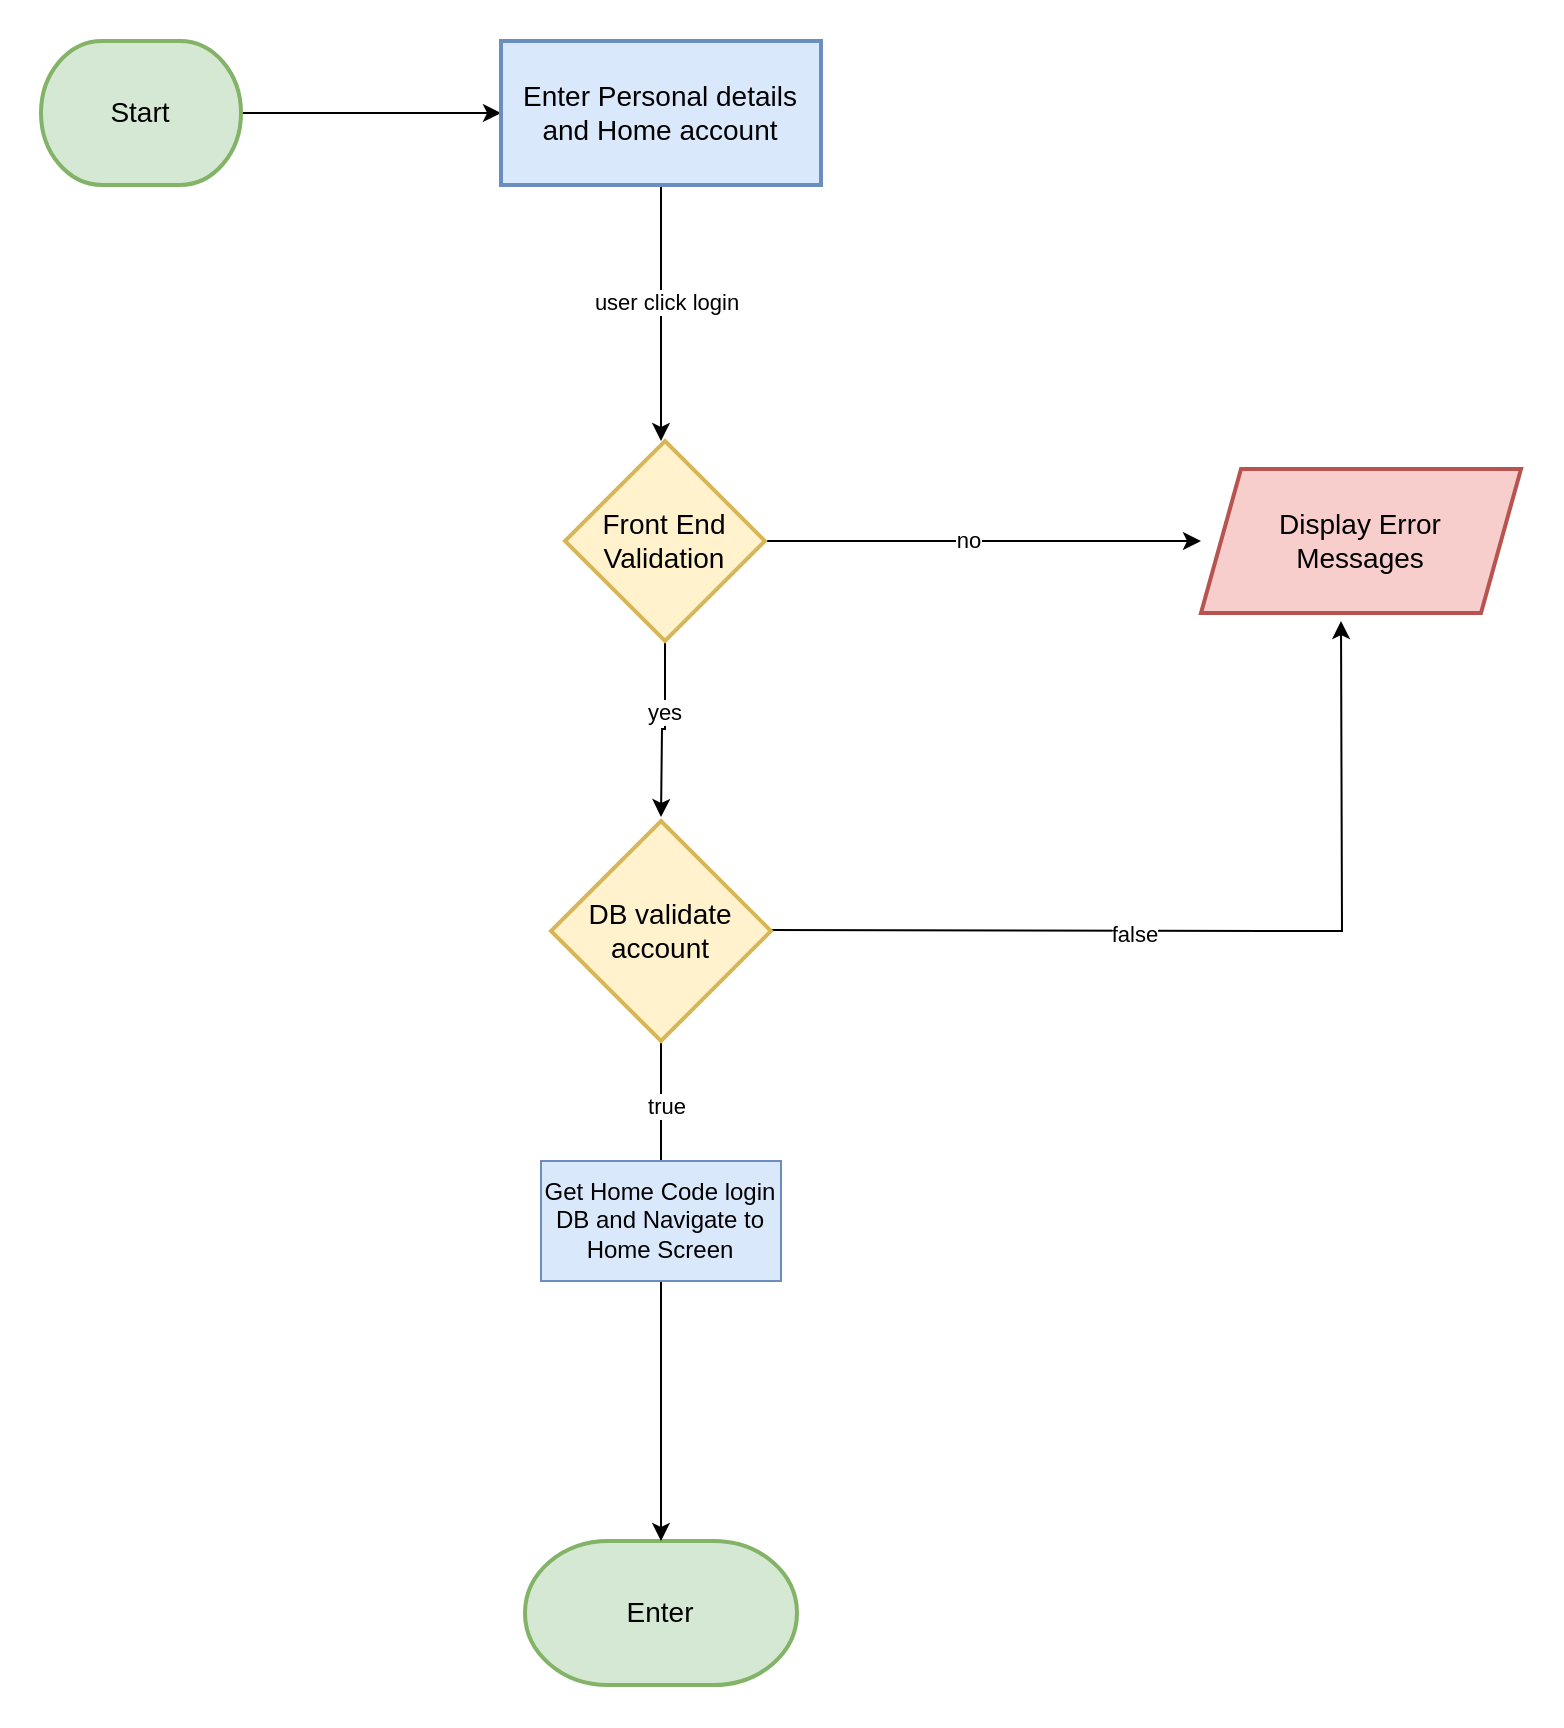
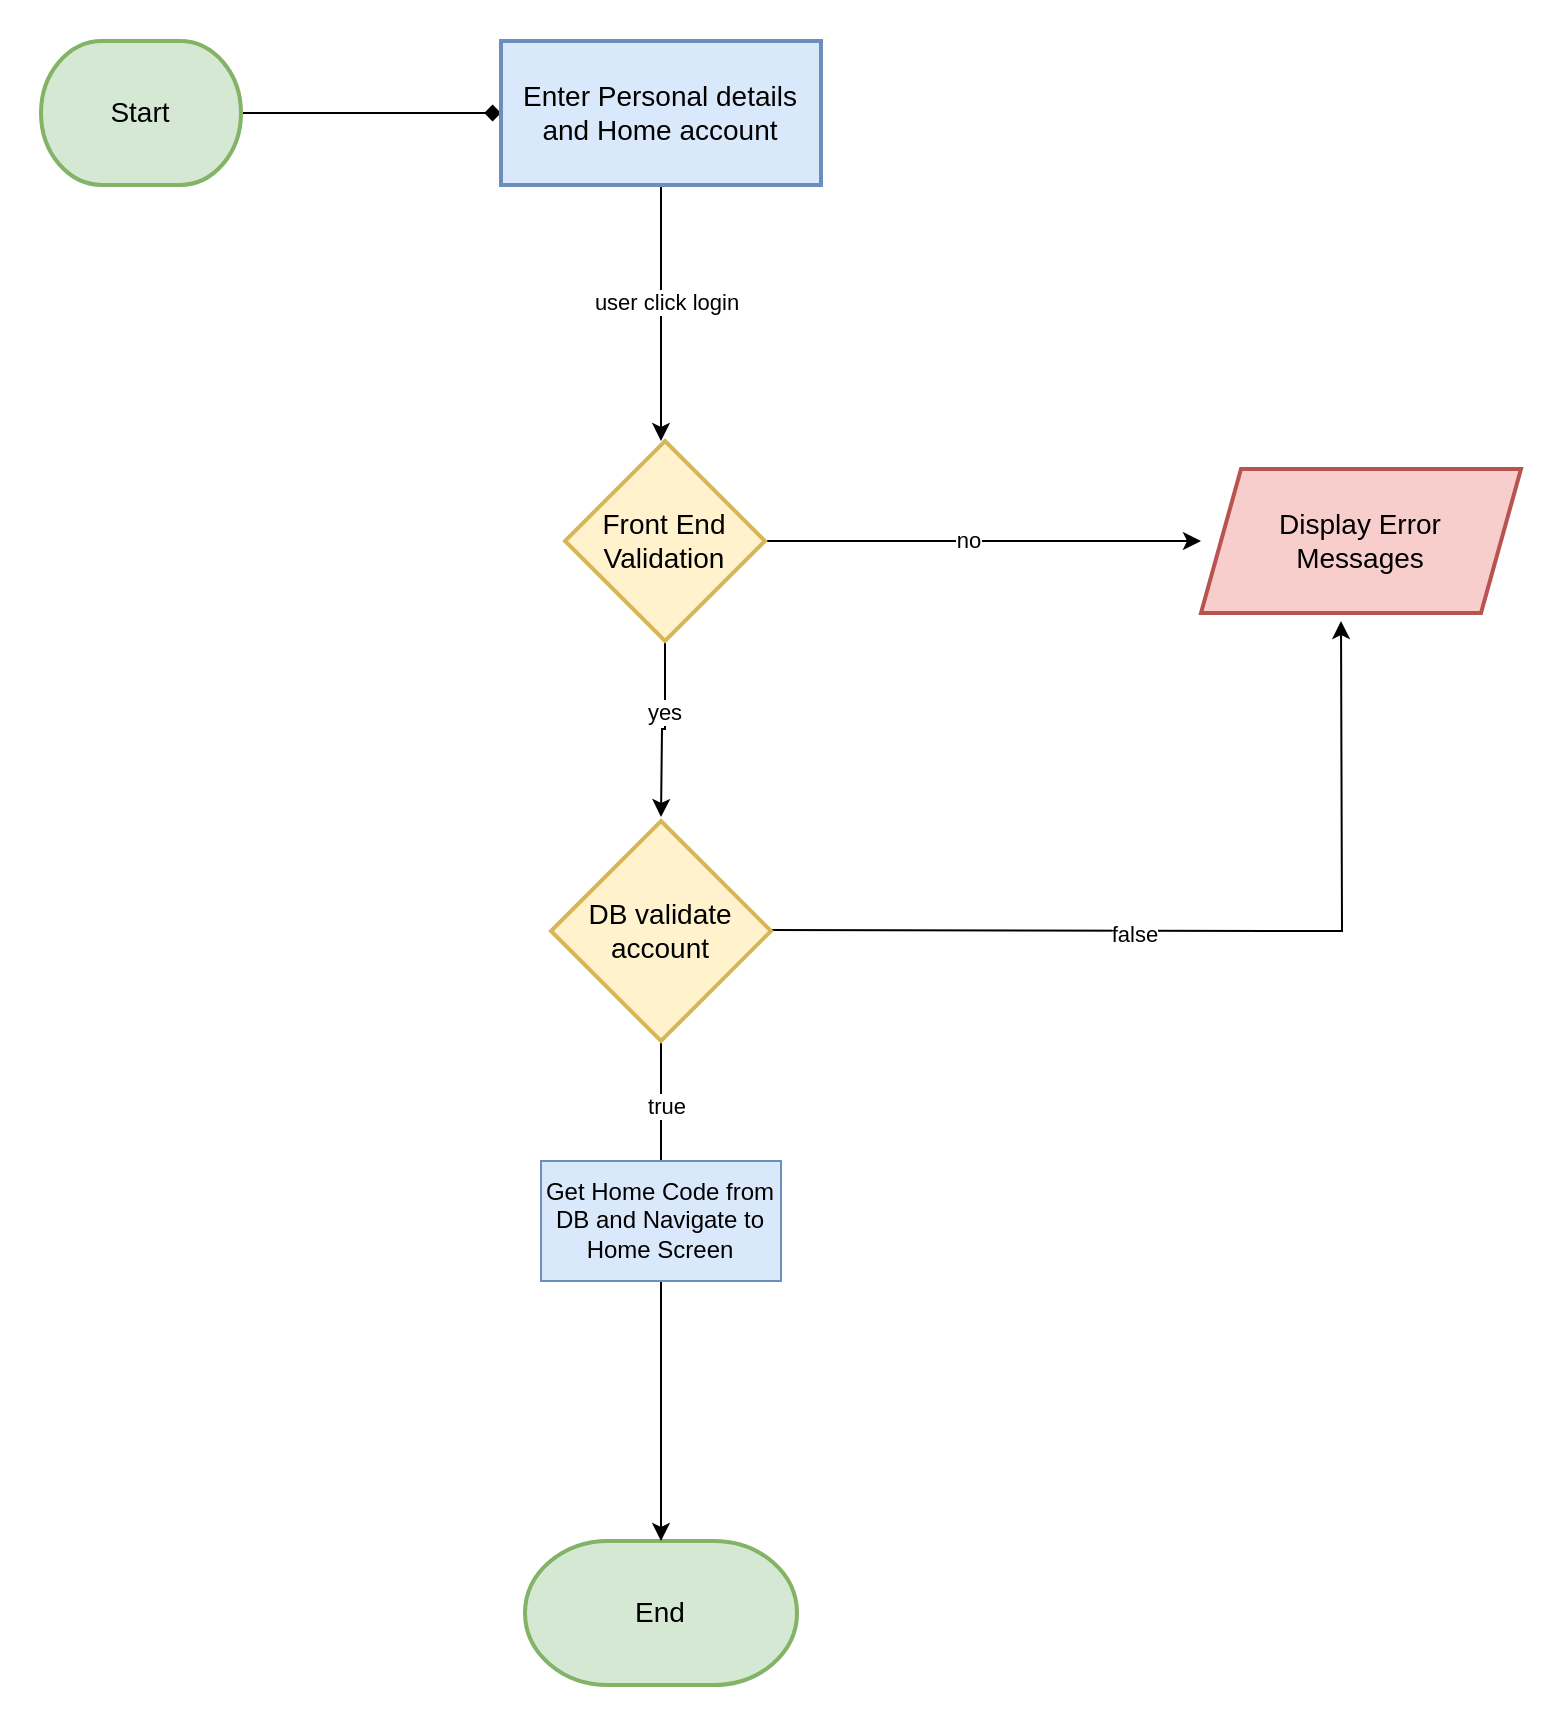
(485, 113) -> (484, 113)
(661, 1221) -> (661, 1221)
(661, 1613) -> (661, 1613)
